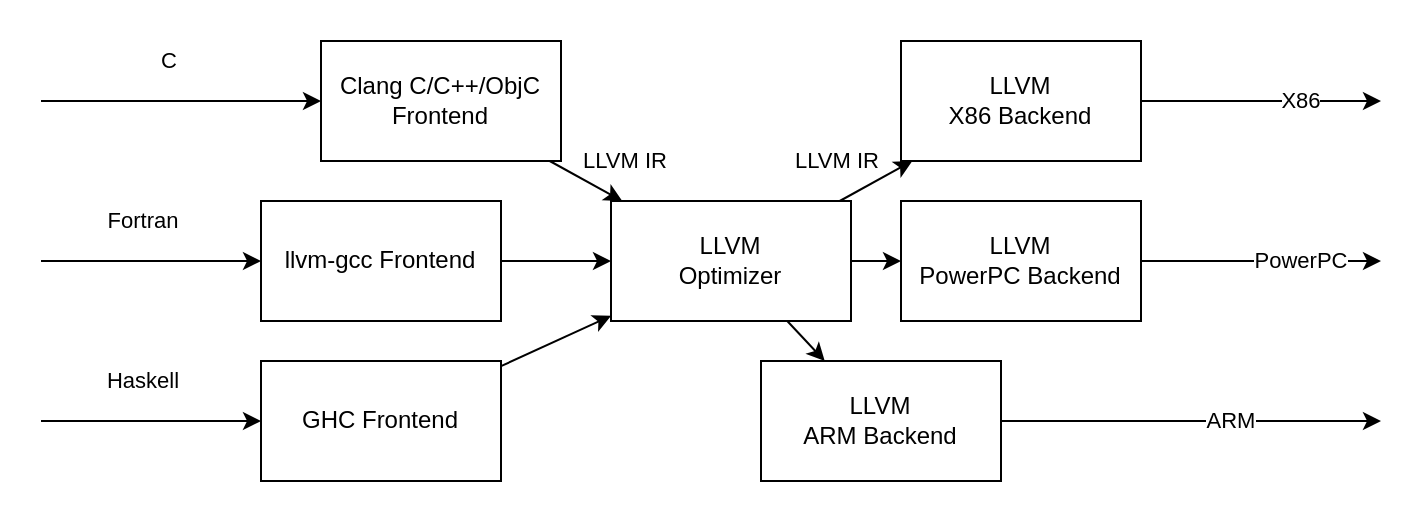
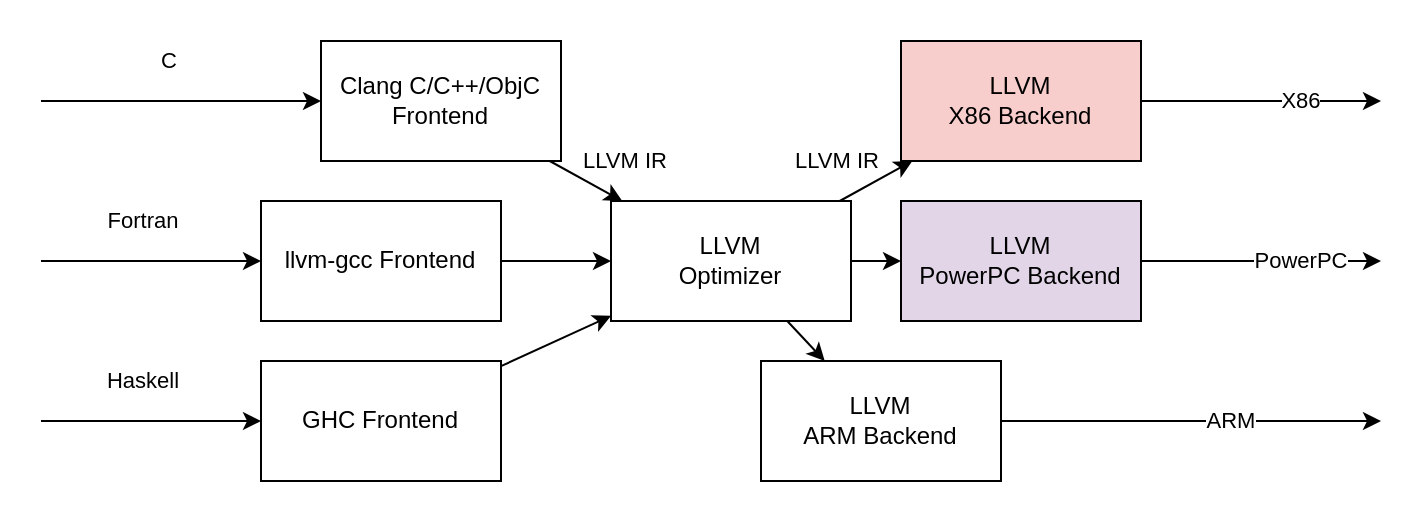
(1021, 101) -> (1021, 101)
(1021, 261) -> (1021, 261)
